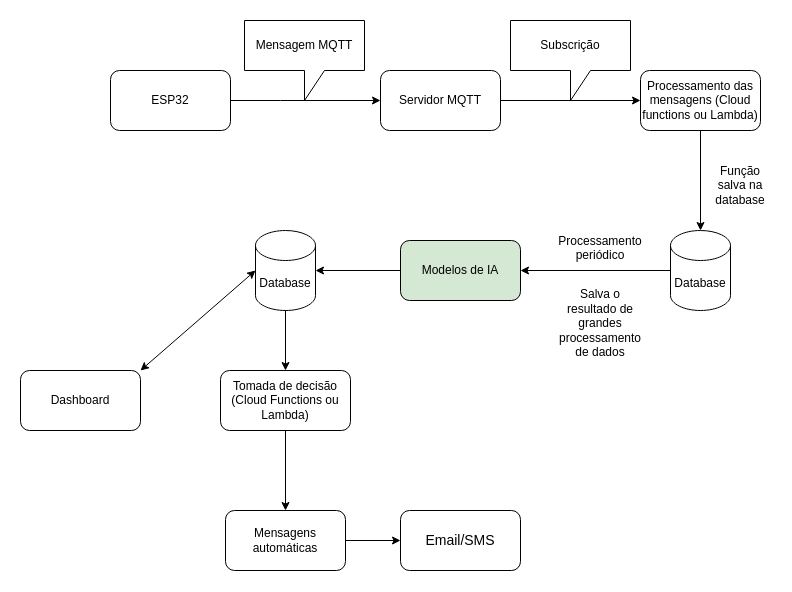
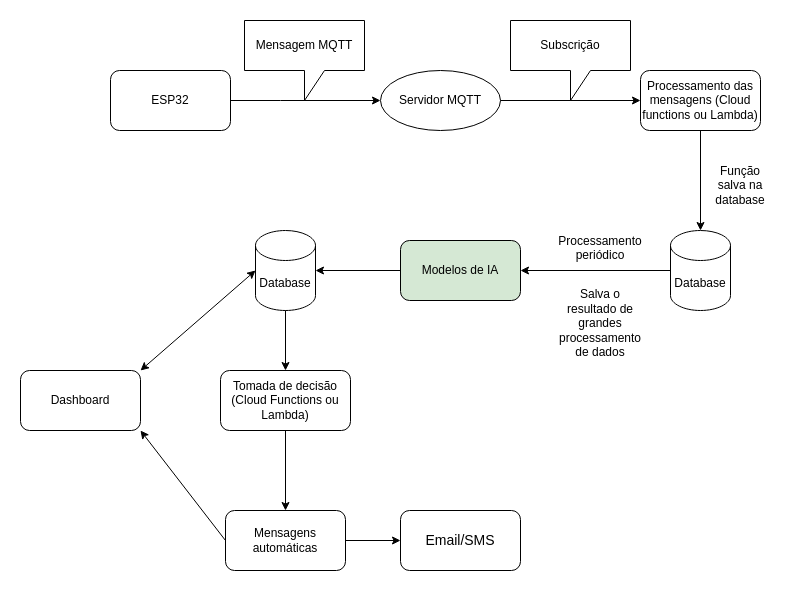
(441, 101) -> (441, 101)
none -> (185, 488)
